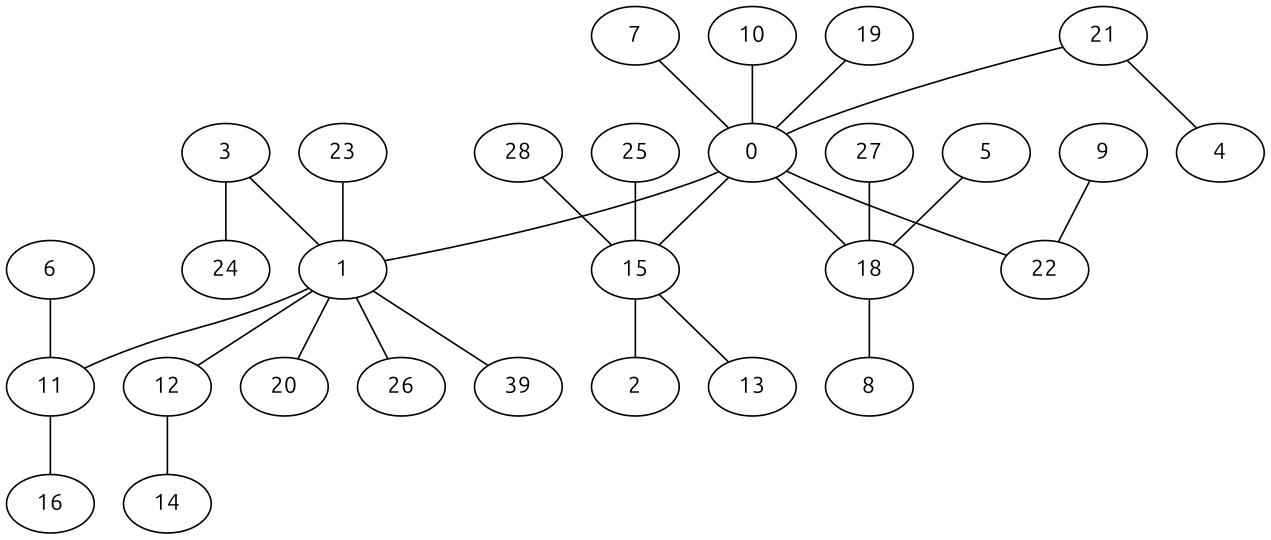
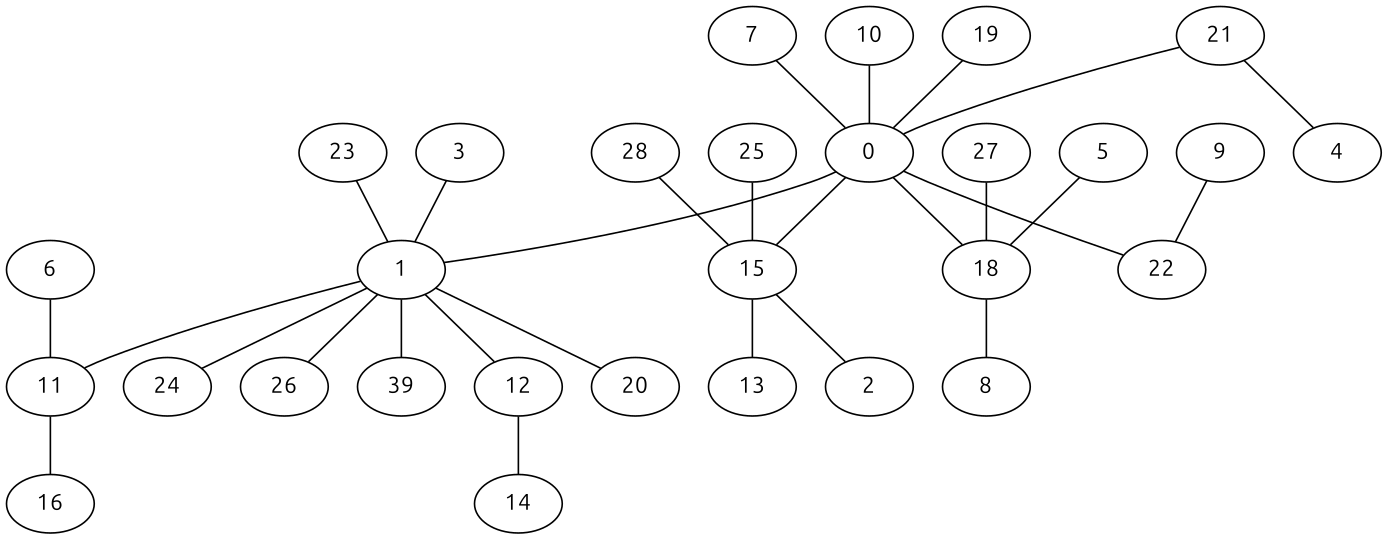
(226, 211) -> (284, 328)
